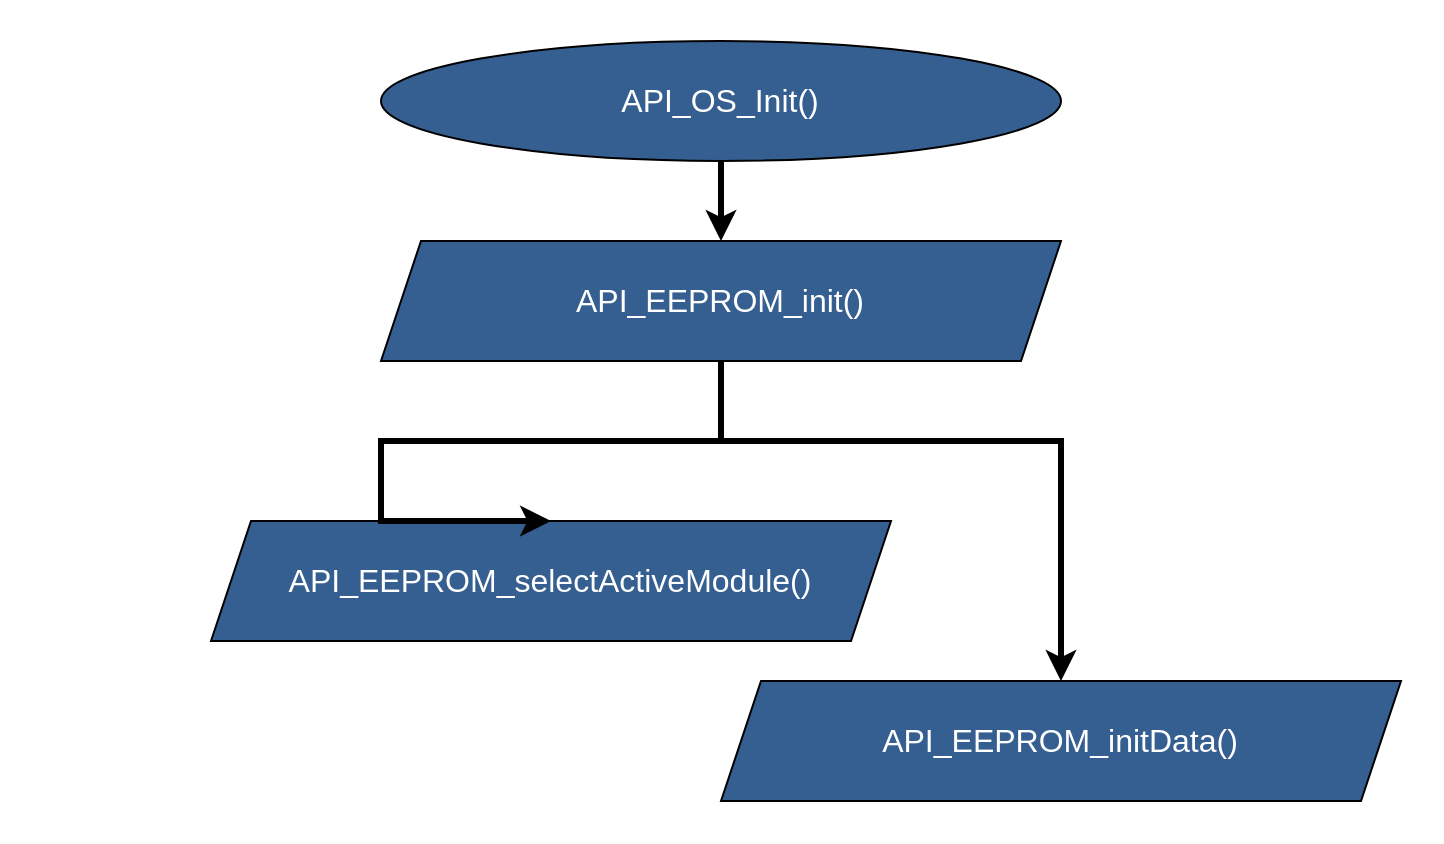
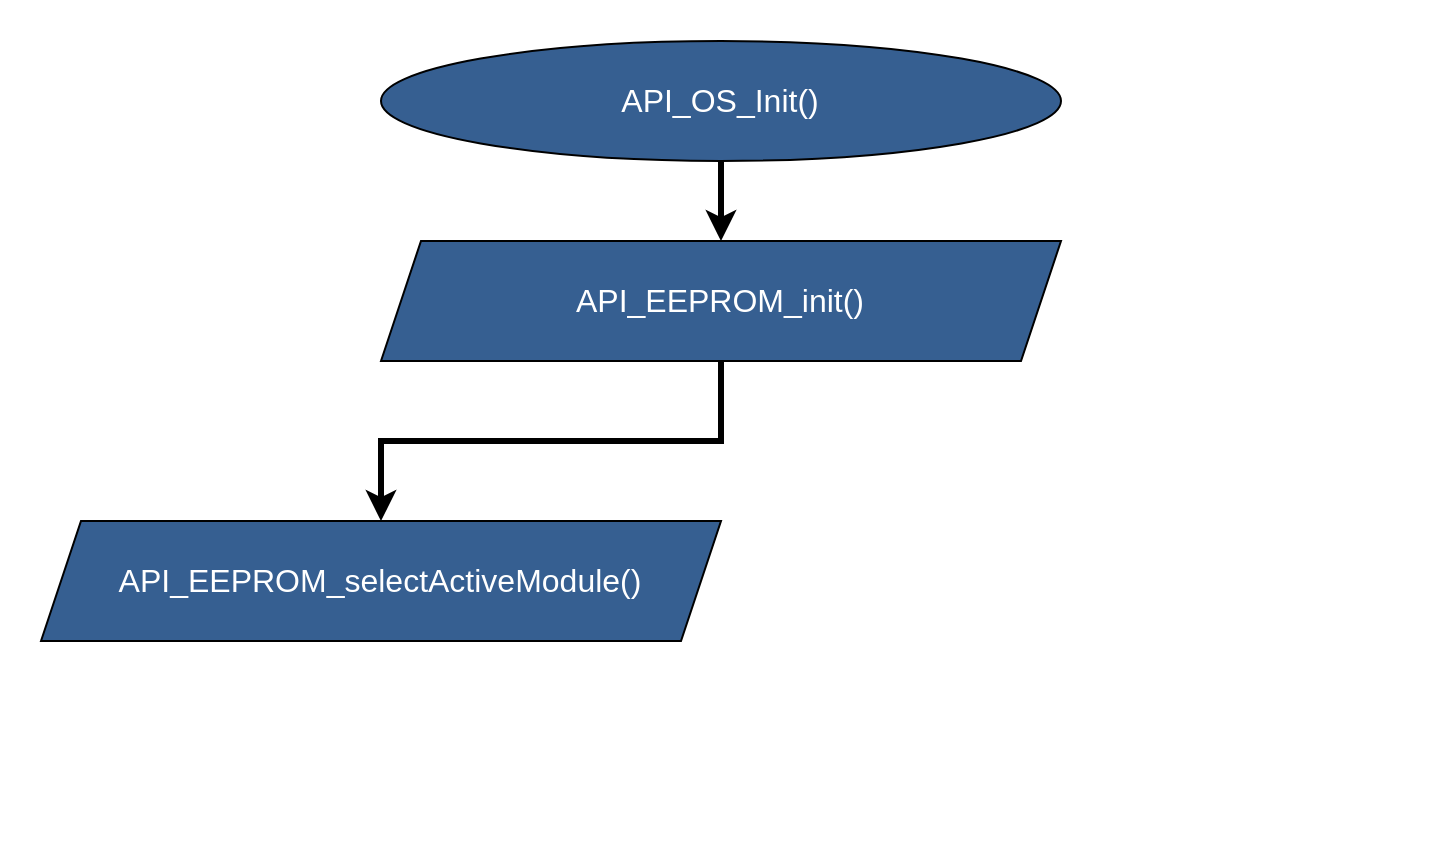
(1002, 441) -> none
(551, 581) -> (381, 581)
(1061, 741) -> none
